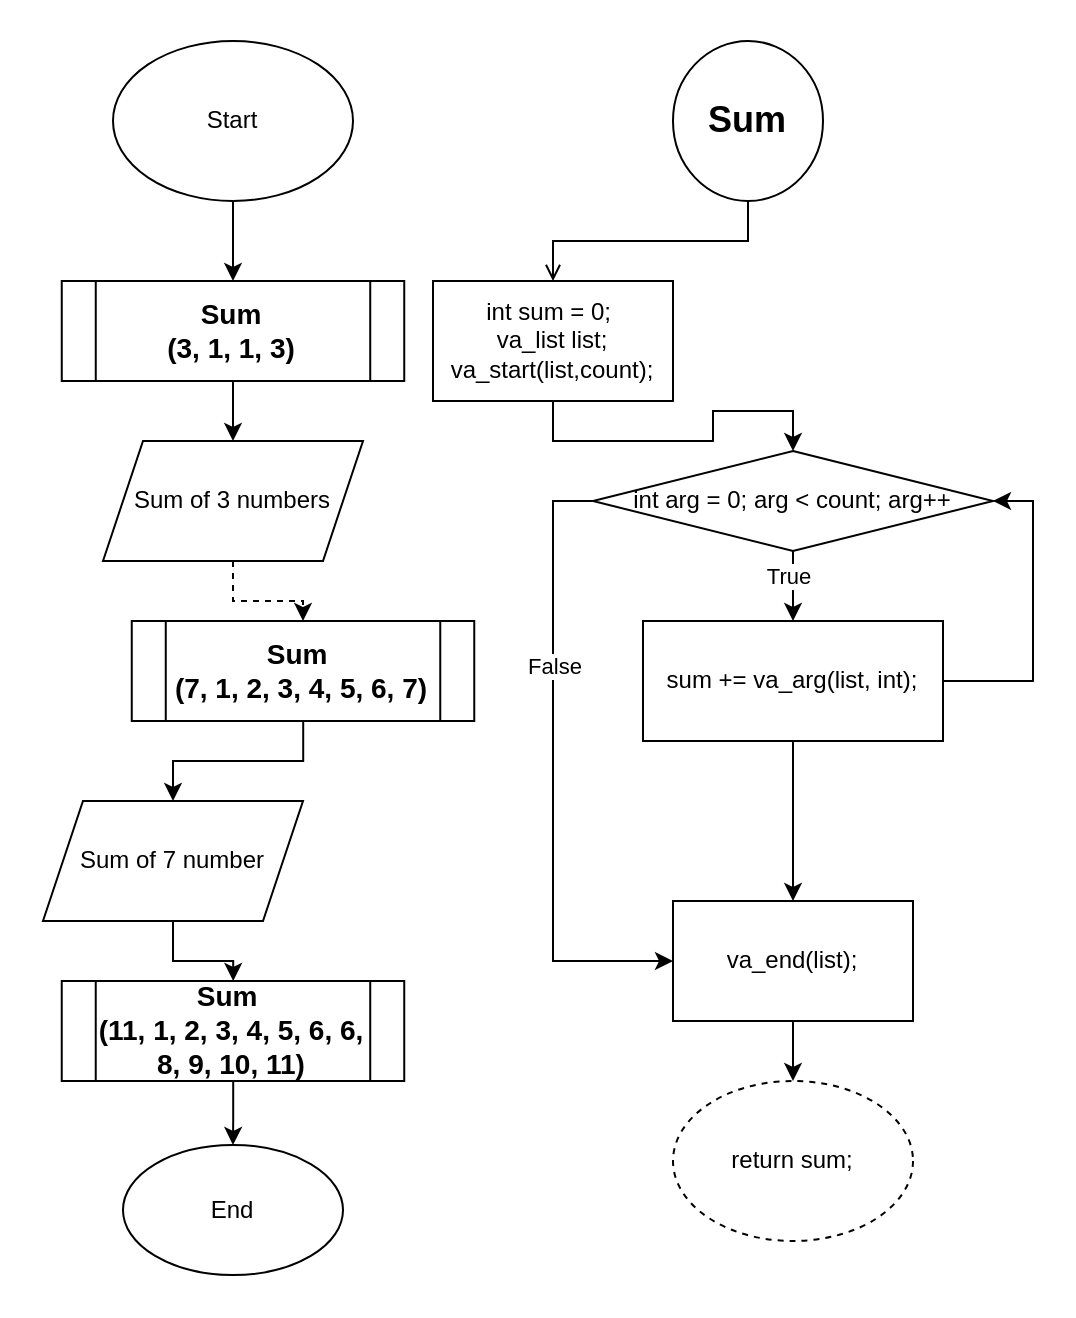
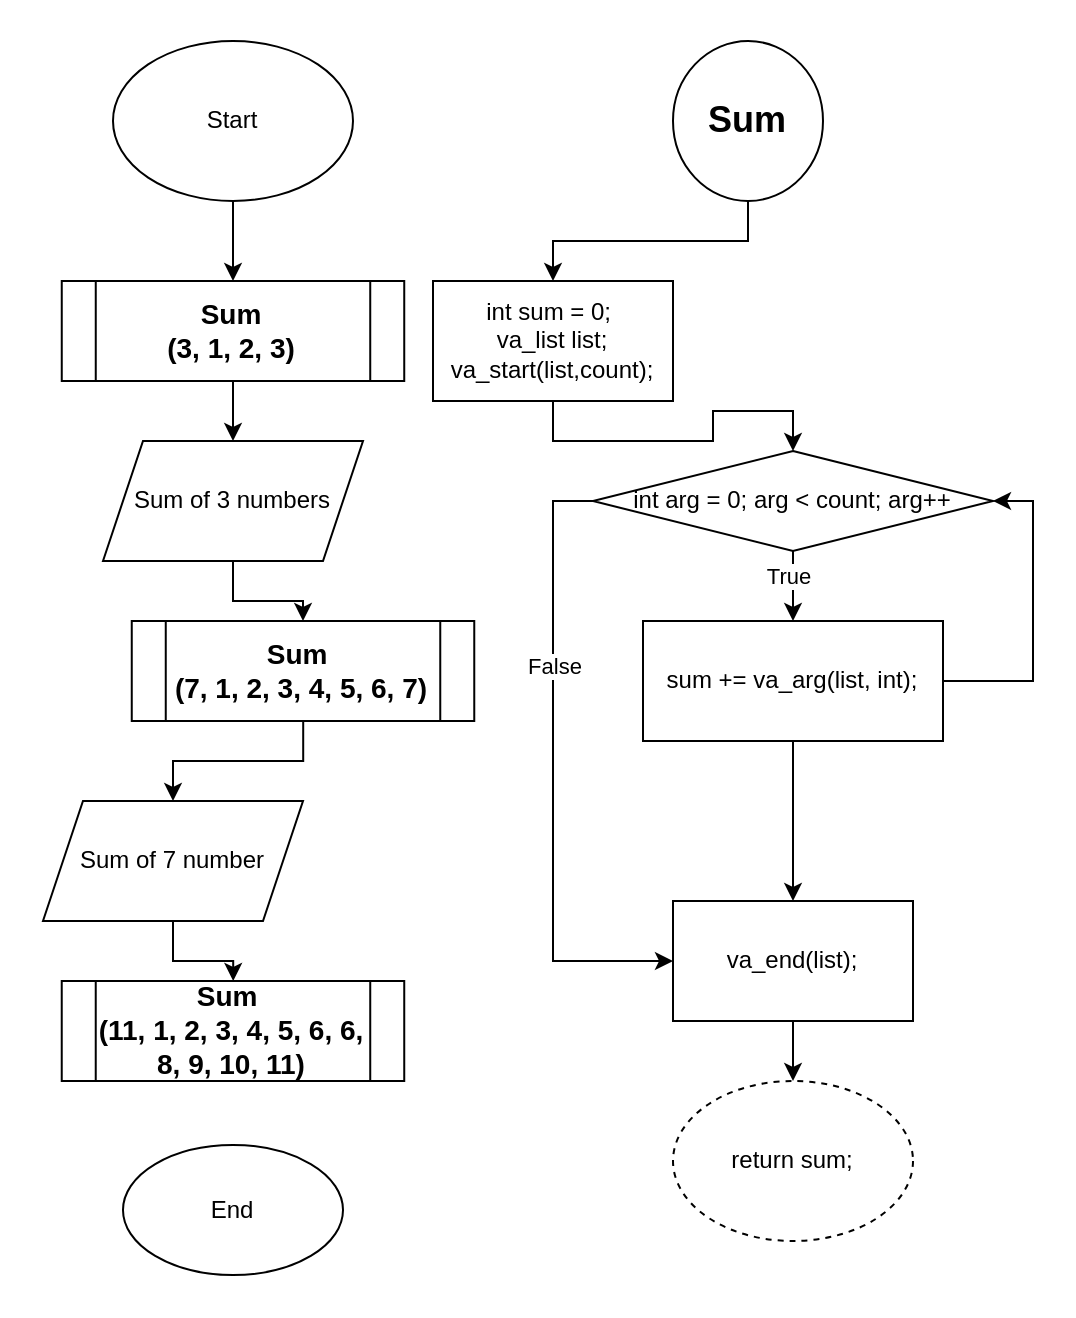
(553, 269) -> (553, 266)
(232, 331) -> (232, 331)
(253, 601) -> (253, 601)
(233, 1106) -> none
